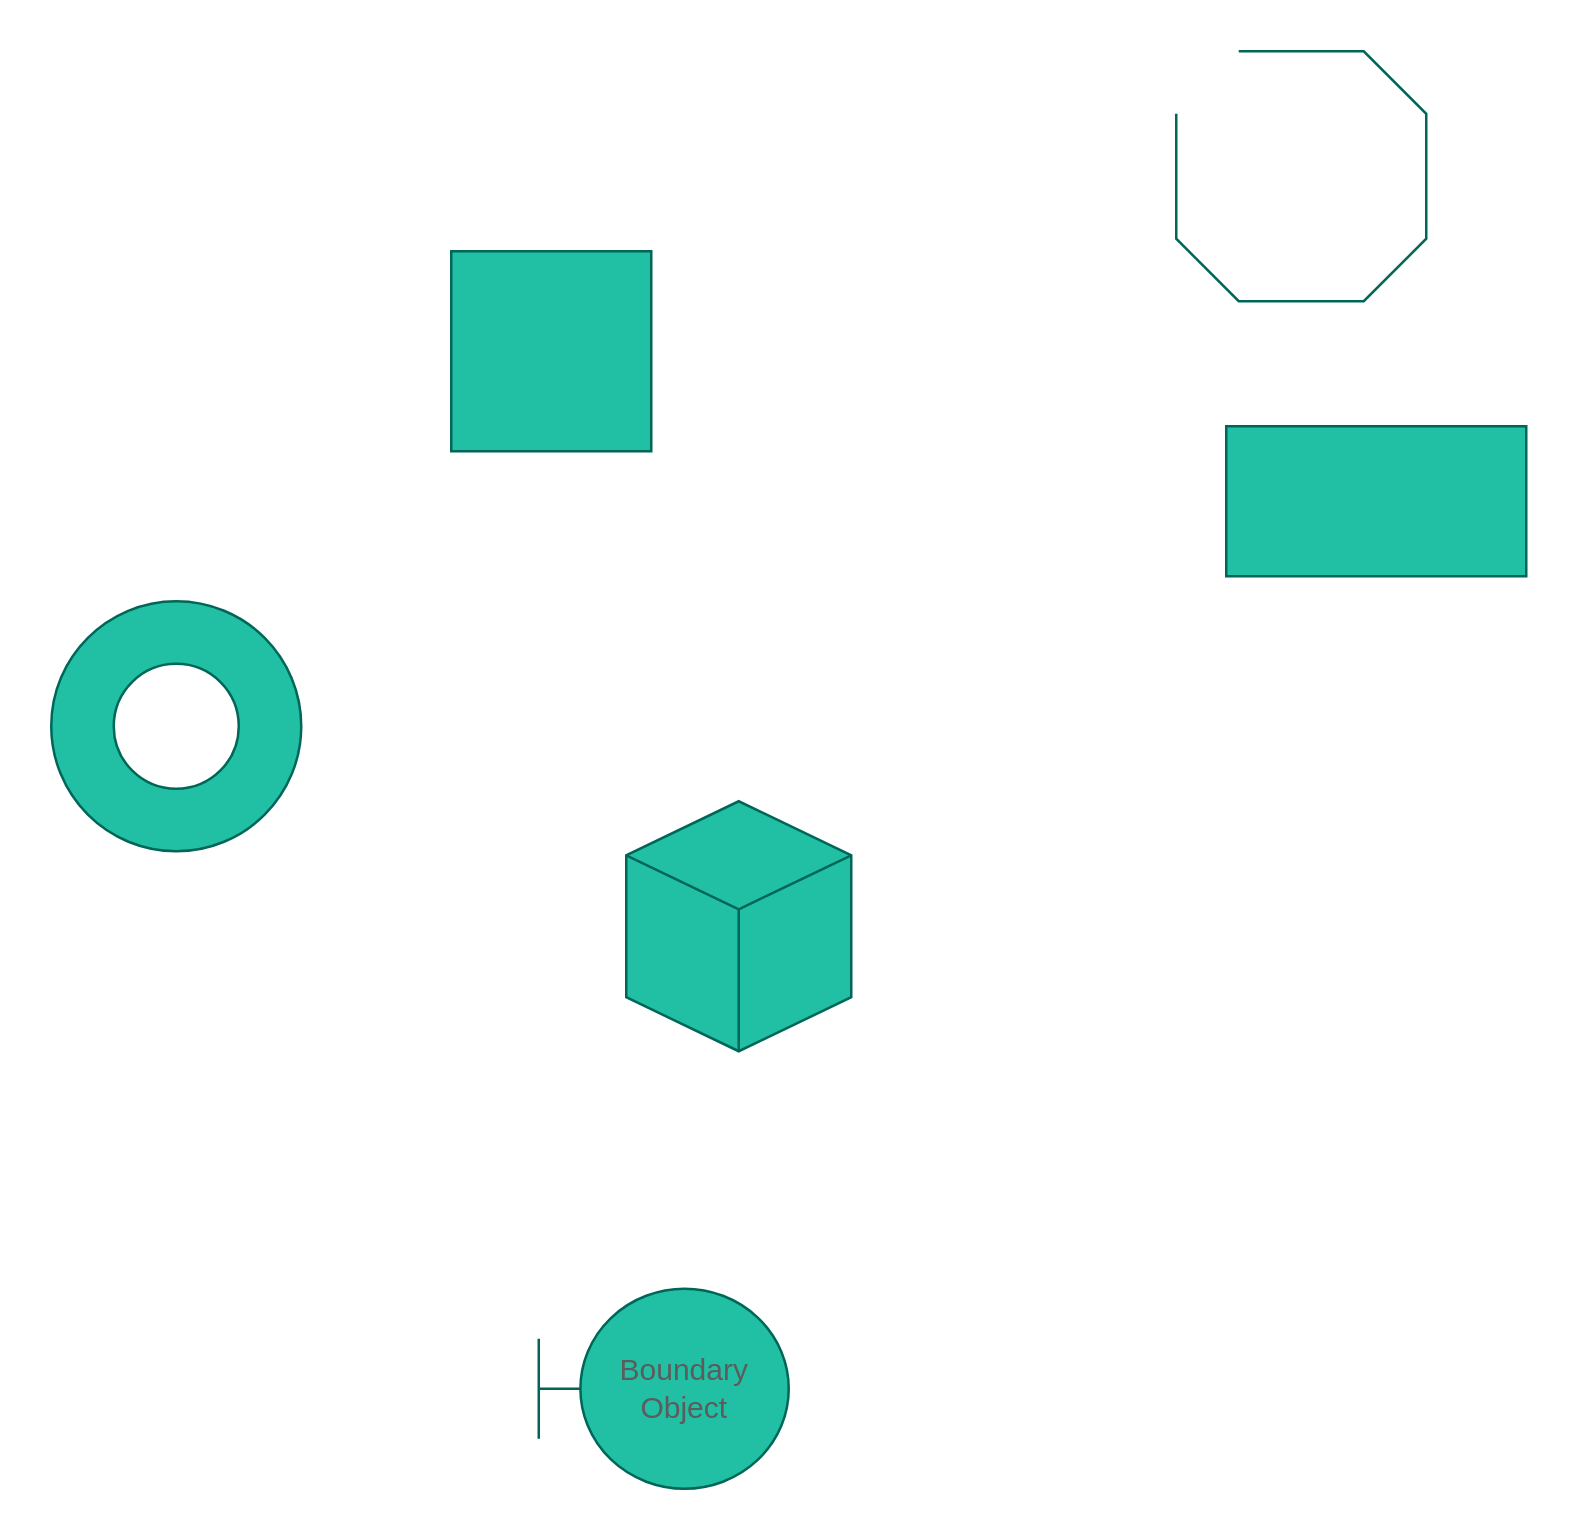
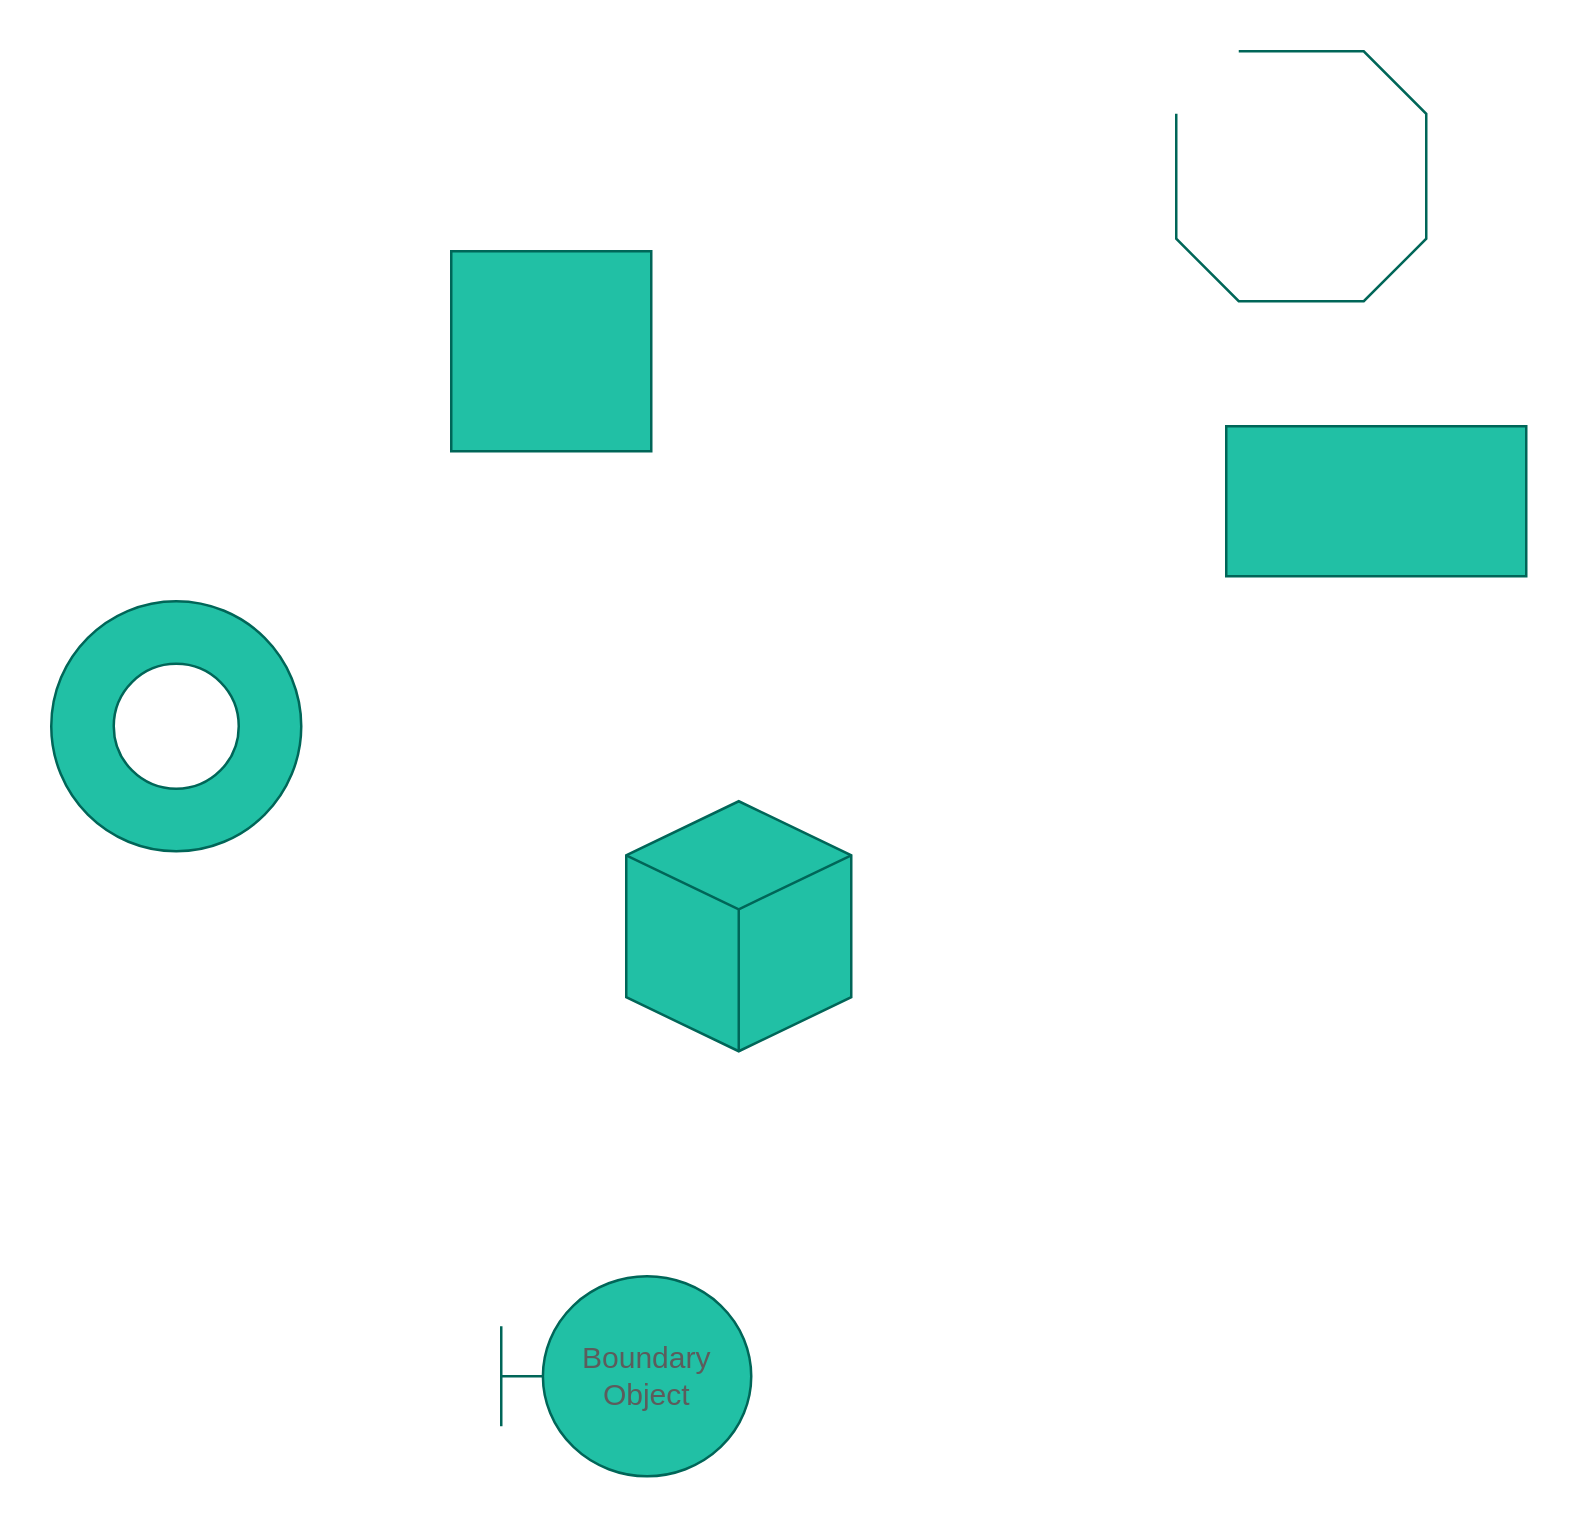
(664, 1389) -> (626, 1376)
